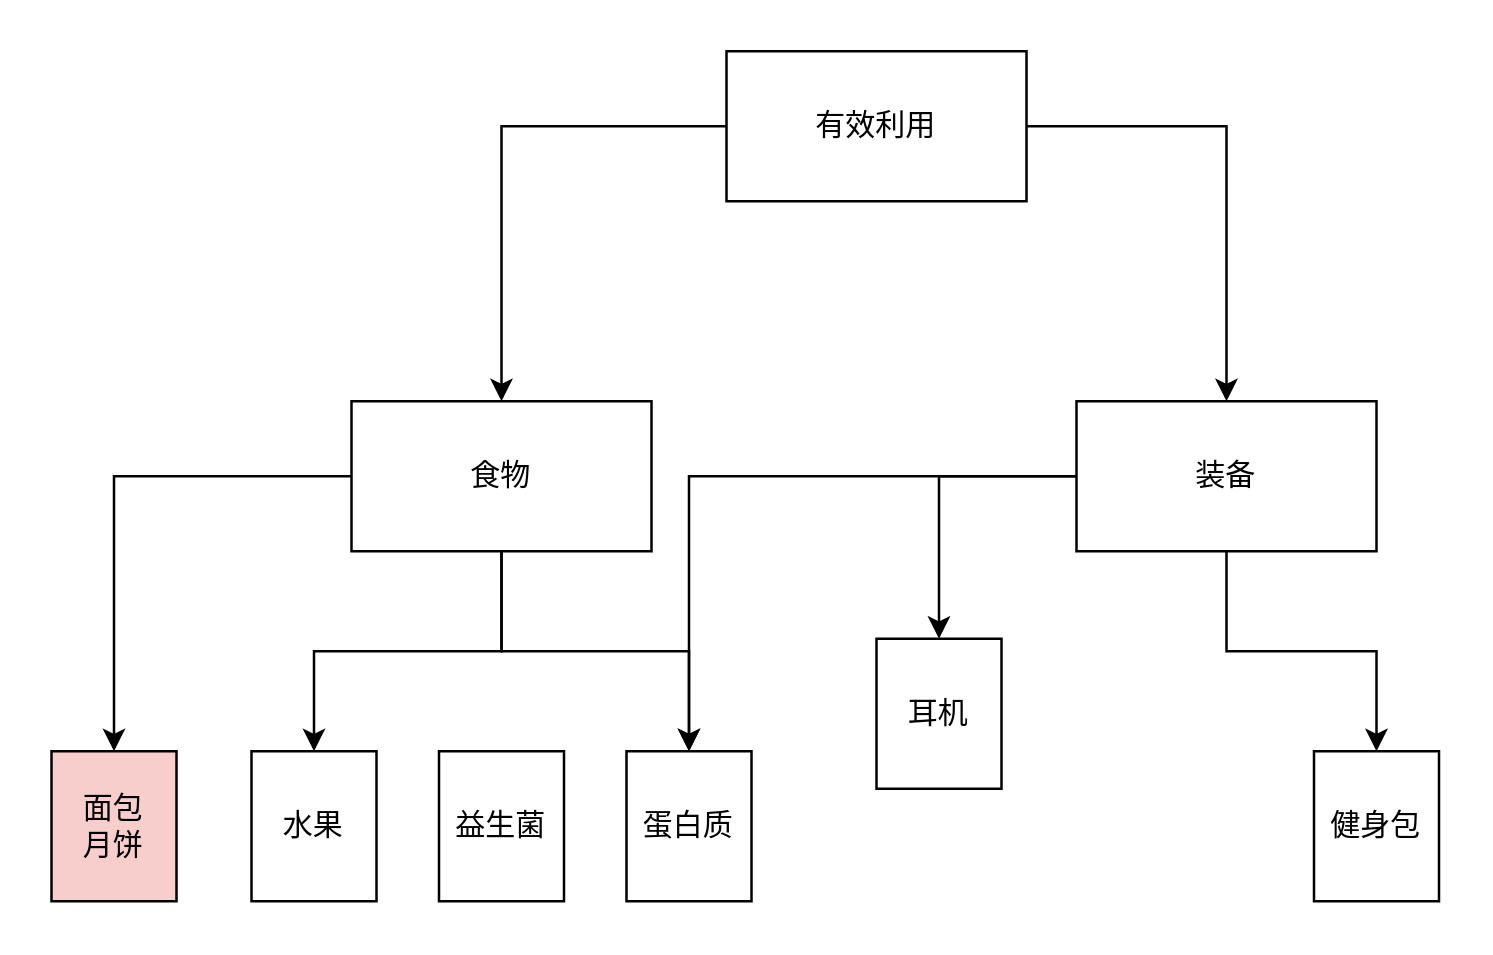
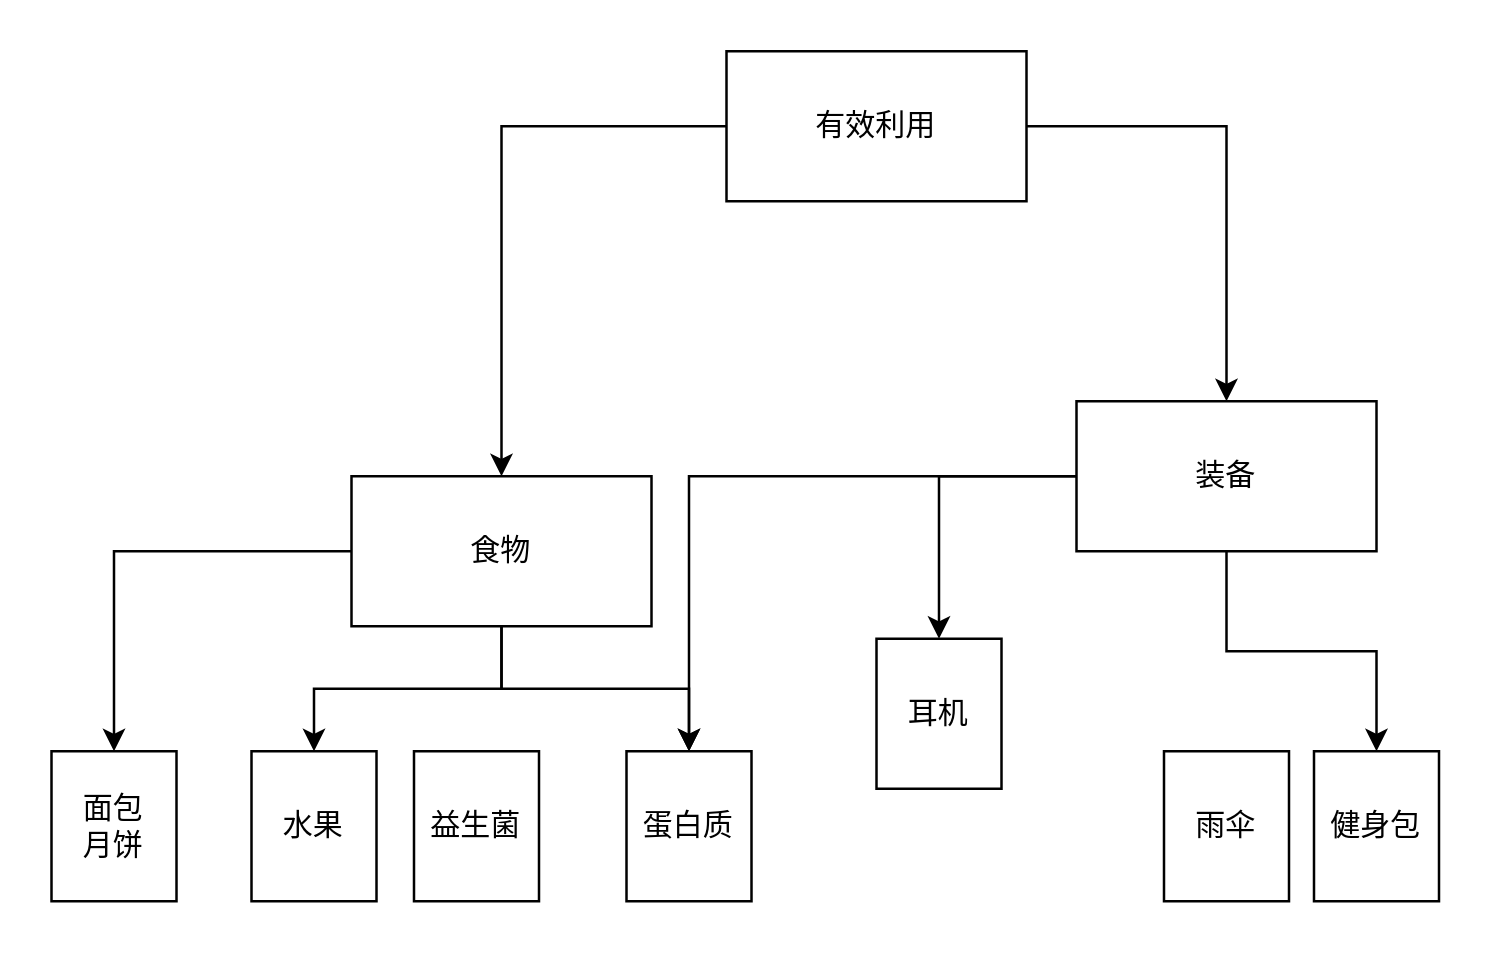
(501, 476) -> (501, 551)
(114, 826) -> (114, 826)
(501, 826) -> (476, 826)
none -> (1226, 826)
